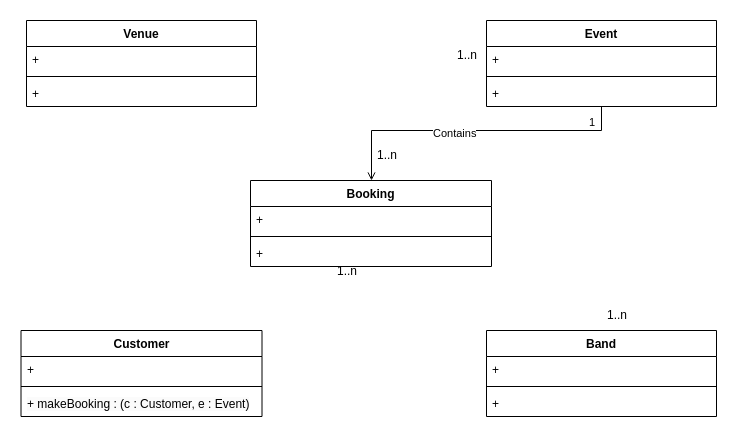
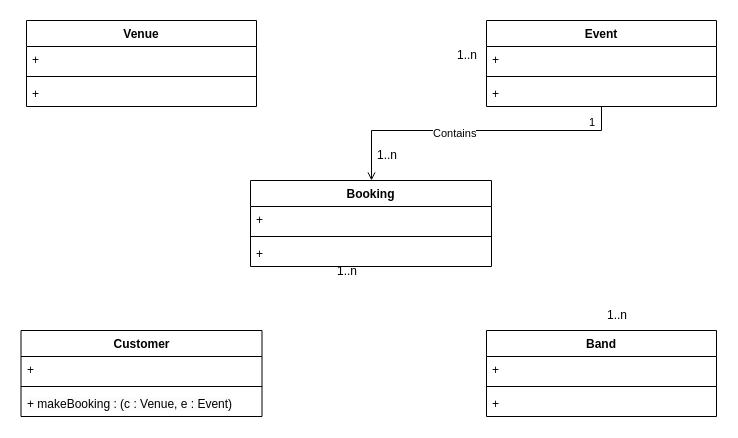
(143, 412) -> (135, 405)
